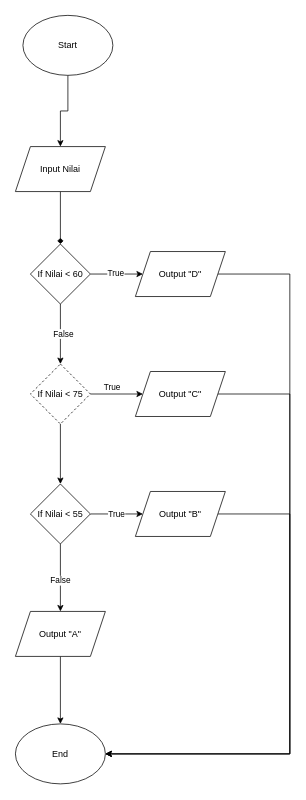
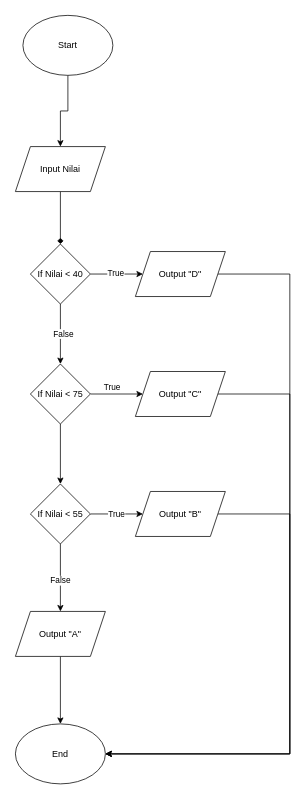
(60, 274) -> (60, 274)
(60, 394) -> (60, 394)
